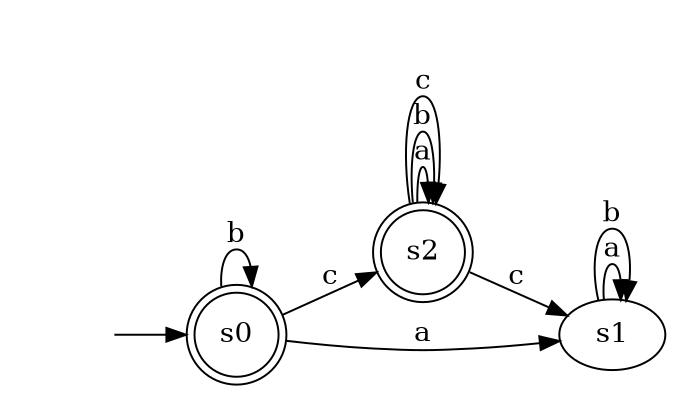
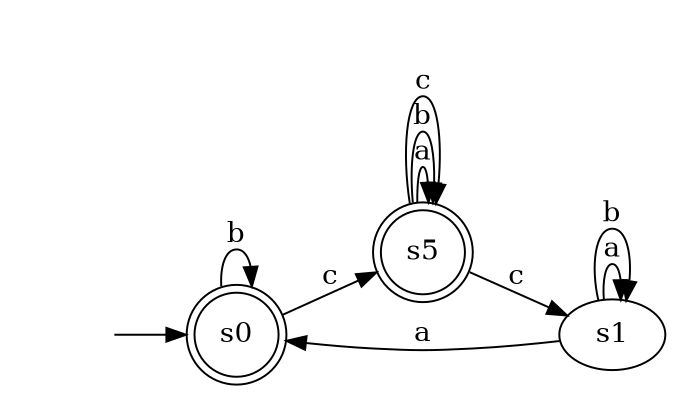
(423, 252) -> (423, 252)
(413, 350) -> (433, 350)
